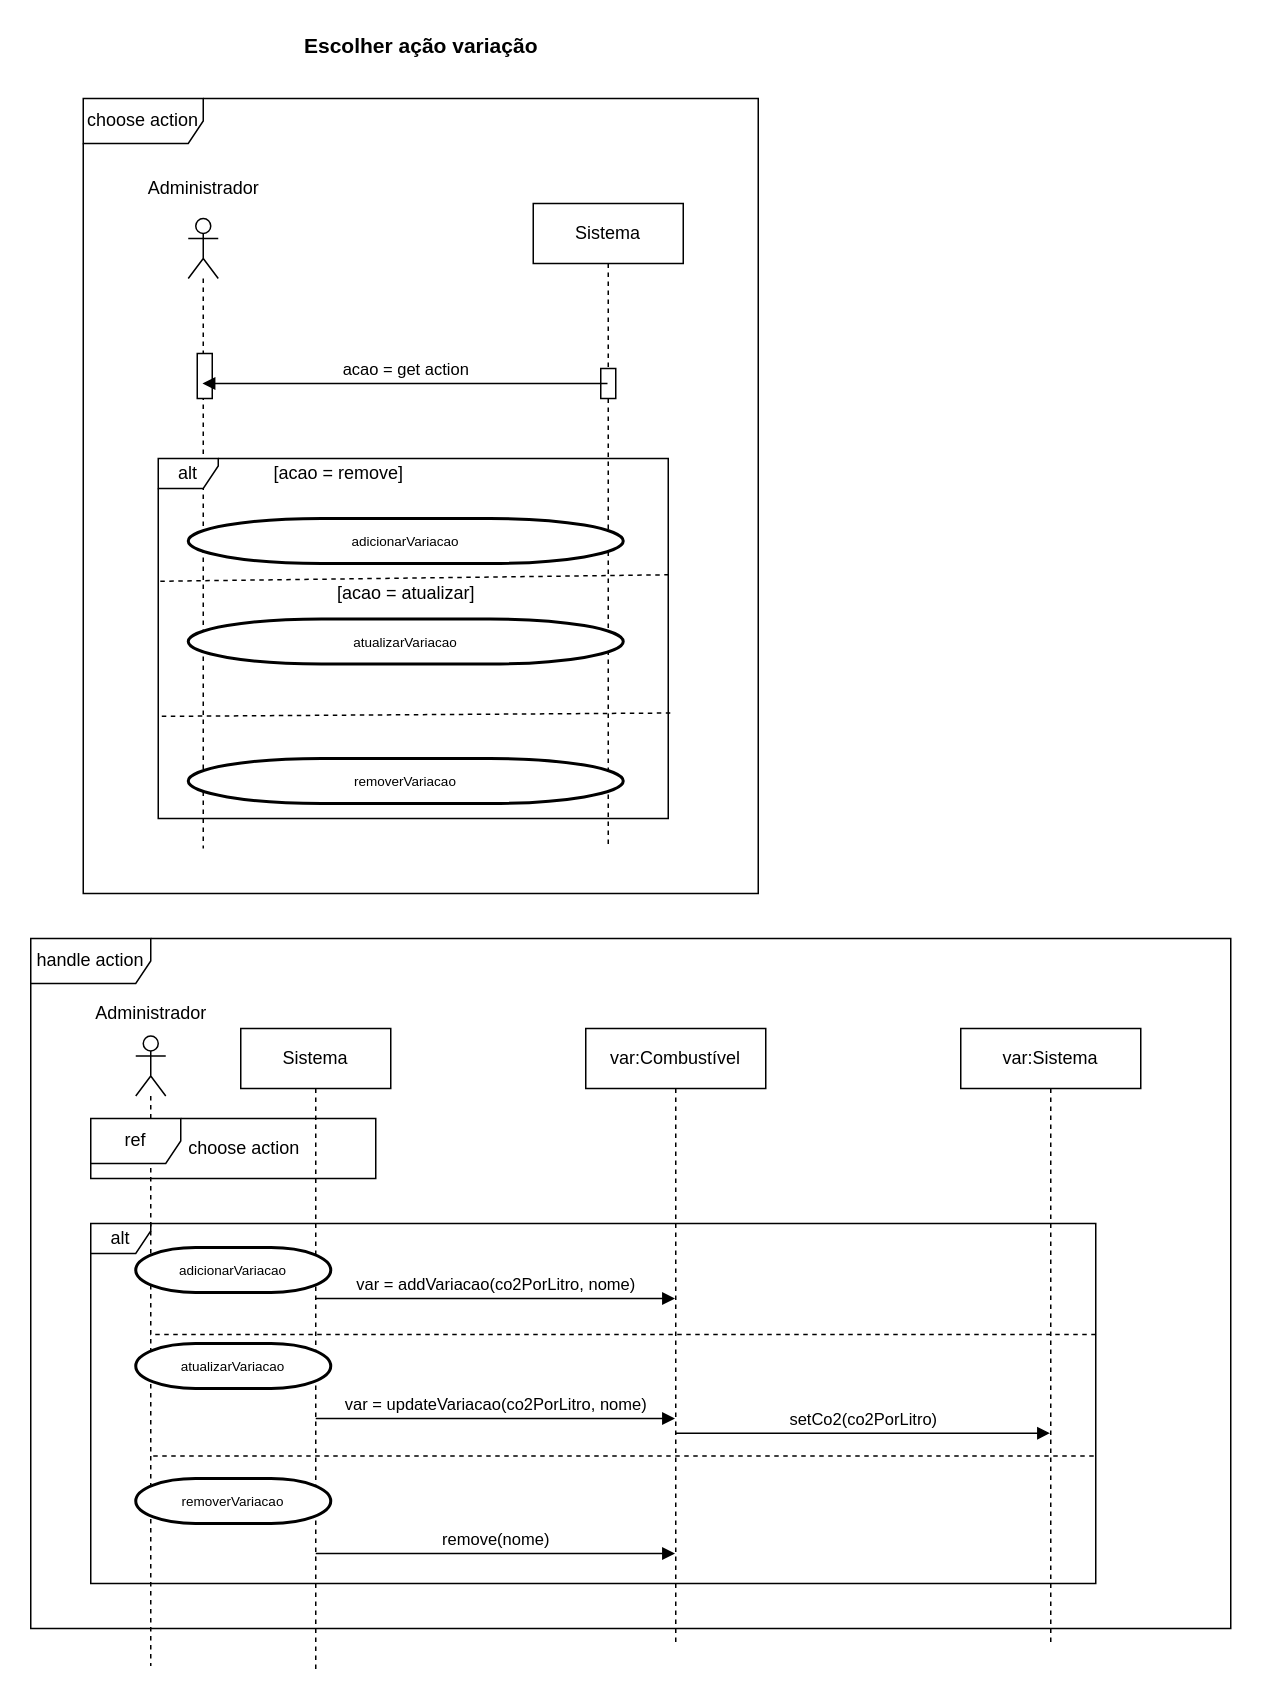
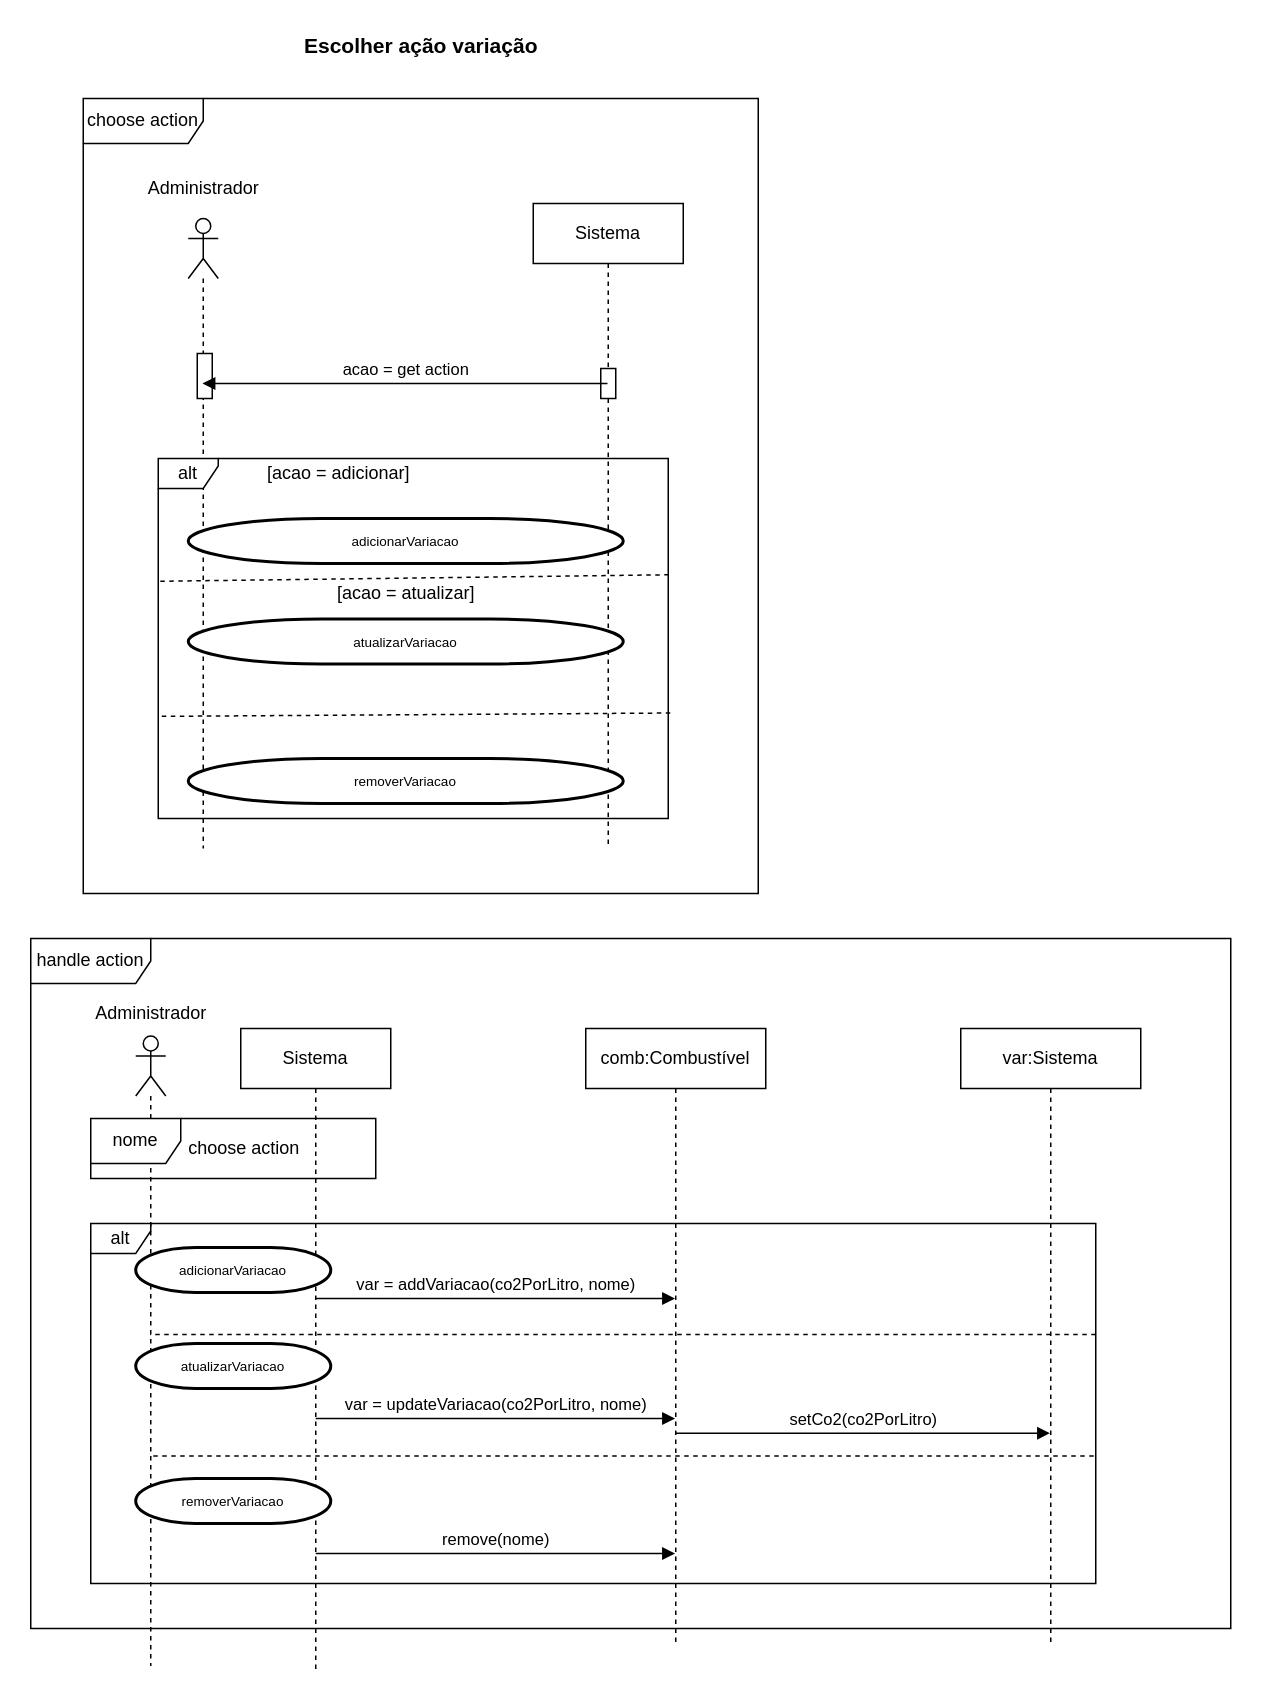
(339, 473) -> (339, 473)
(676, 1058) -> (676, 1058)
(136, 1141) -> (136, 1141)
